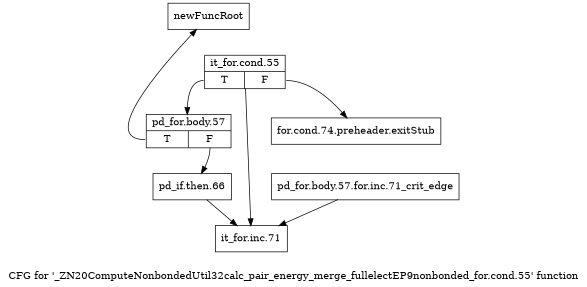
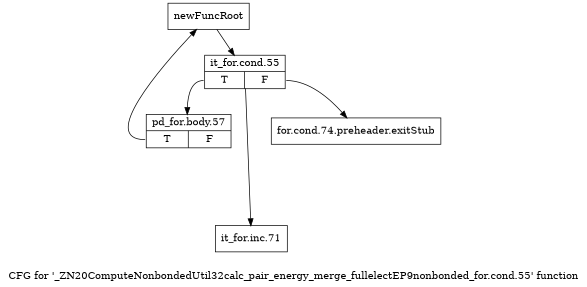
none -> (224, 39)
(192, 187) -> none
(365, 187) -> none
